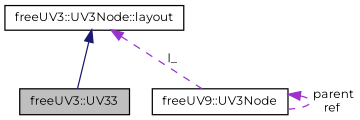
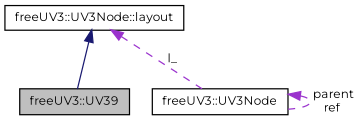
(75, 102) -> (75, 102)
(220, 102) -> (220, 102)
